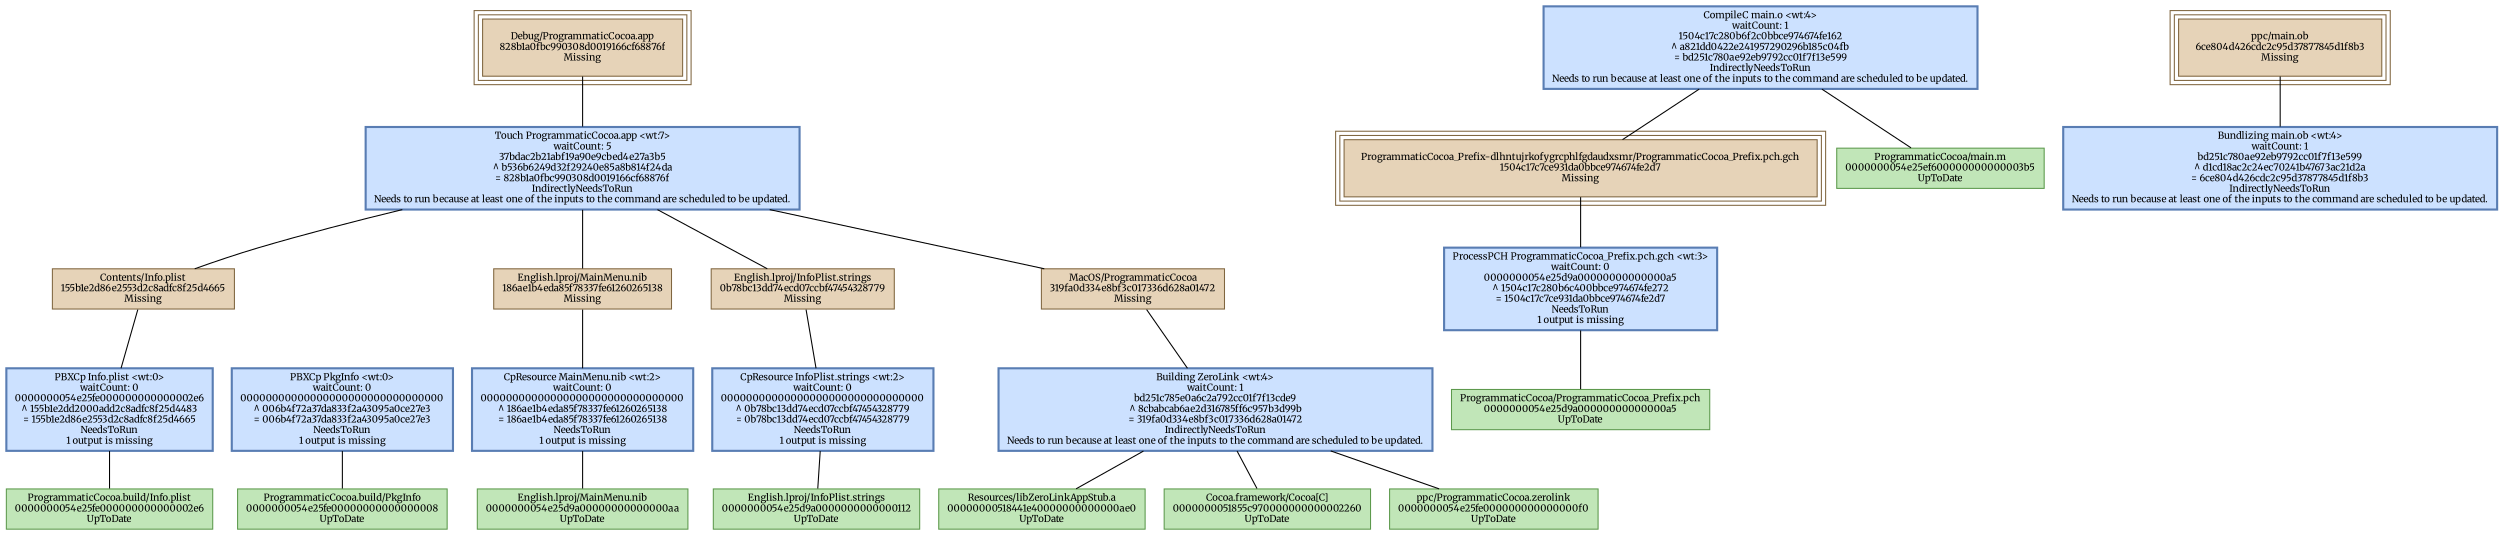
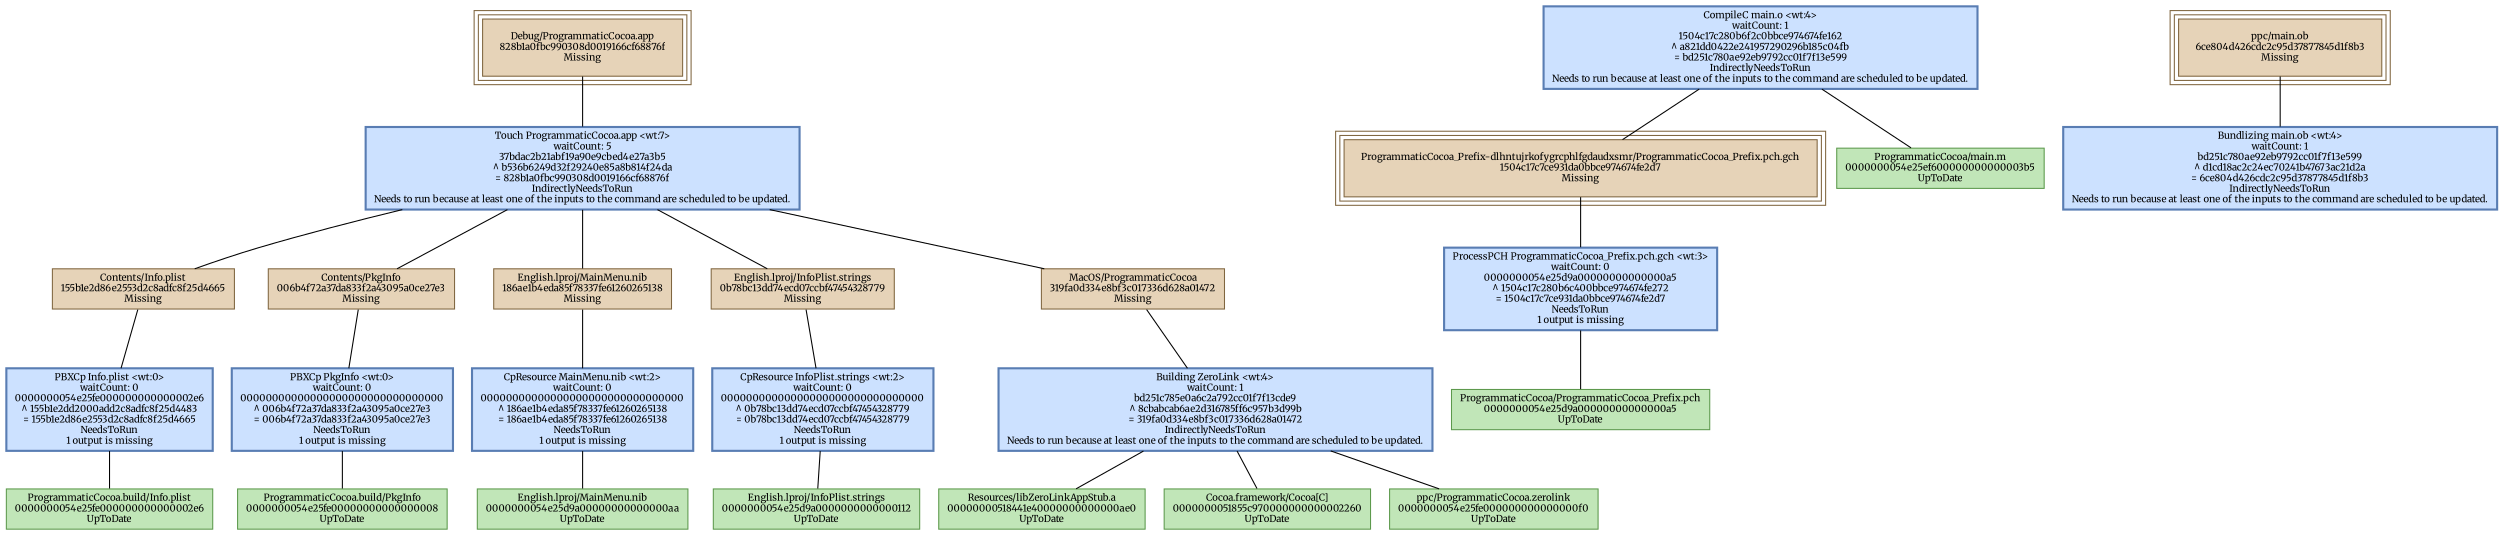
none -> (361, 289)
